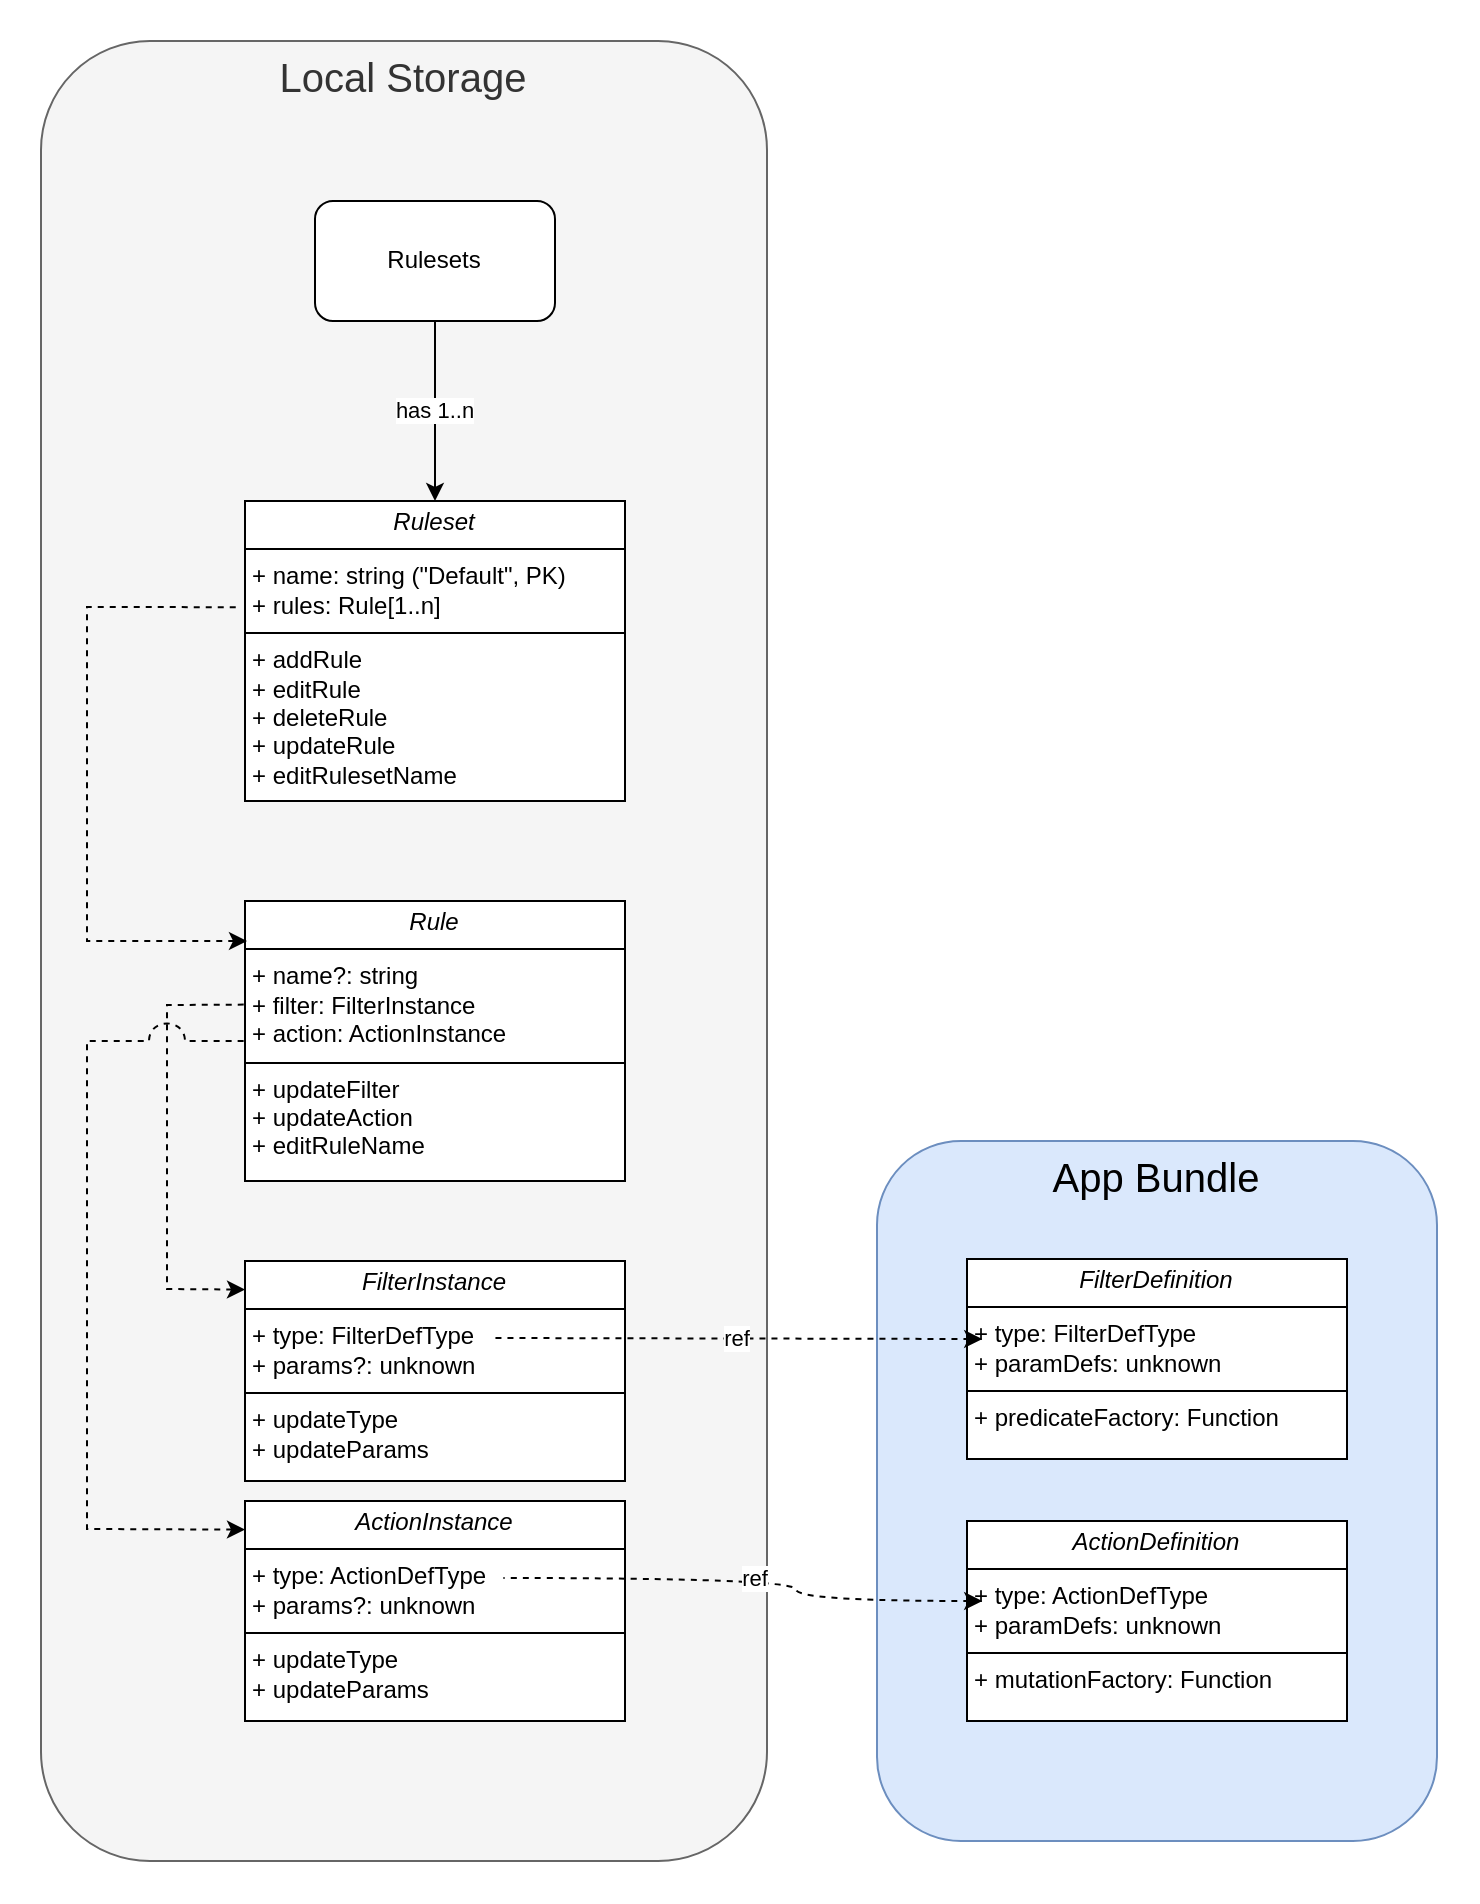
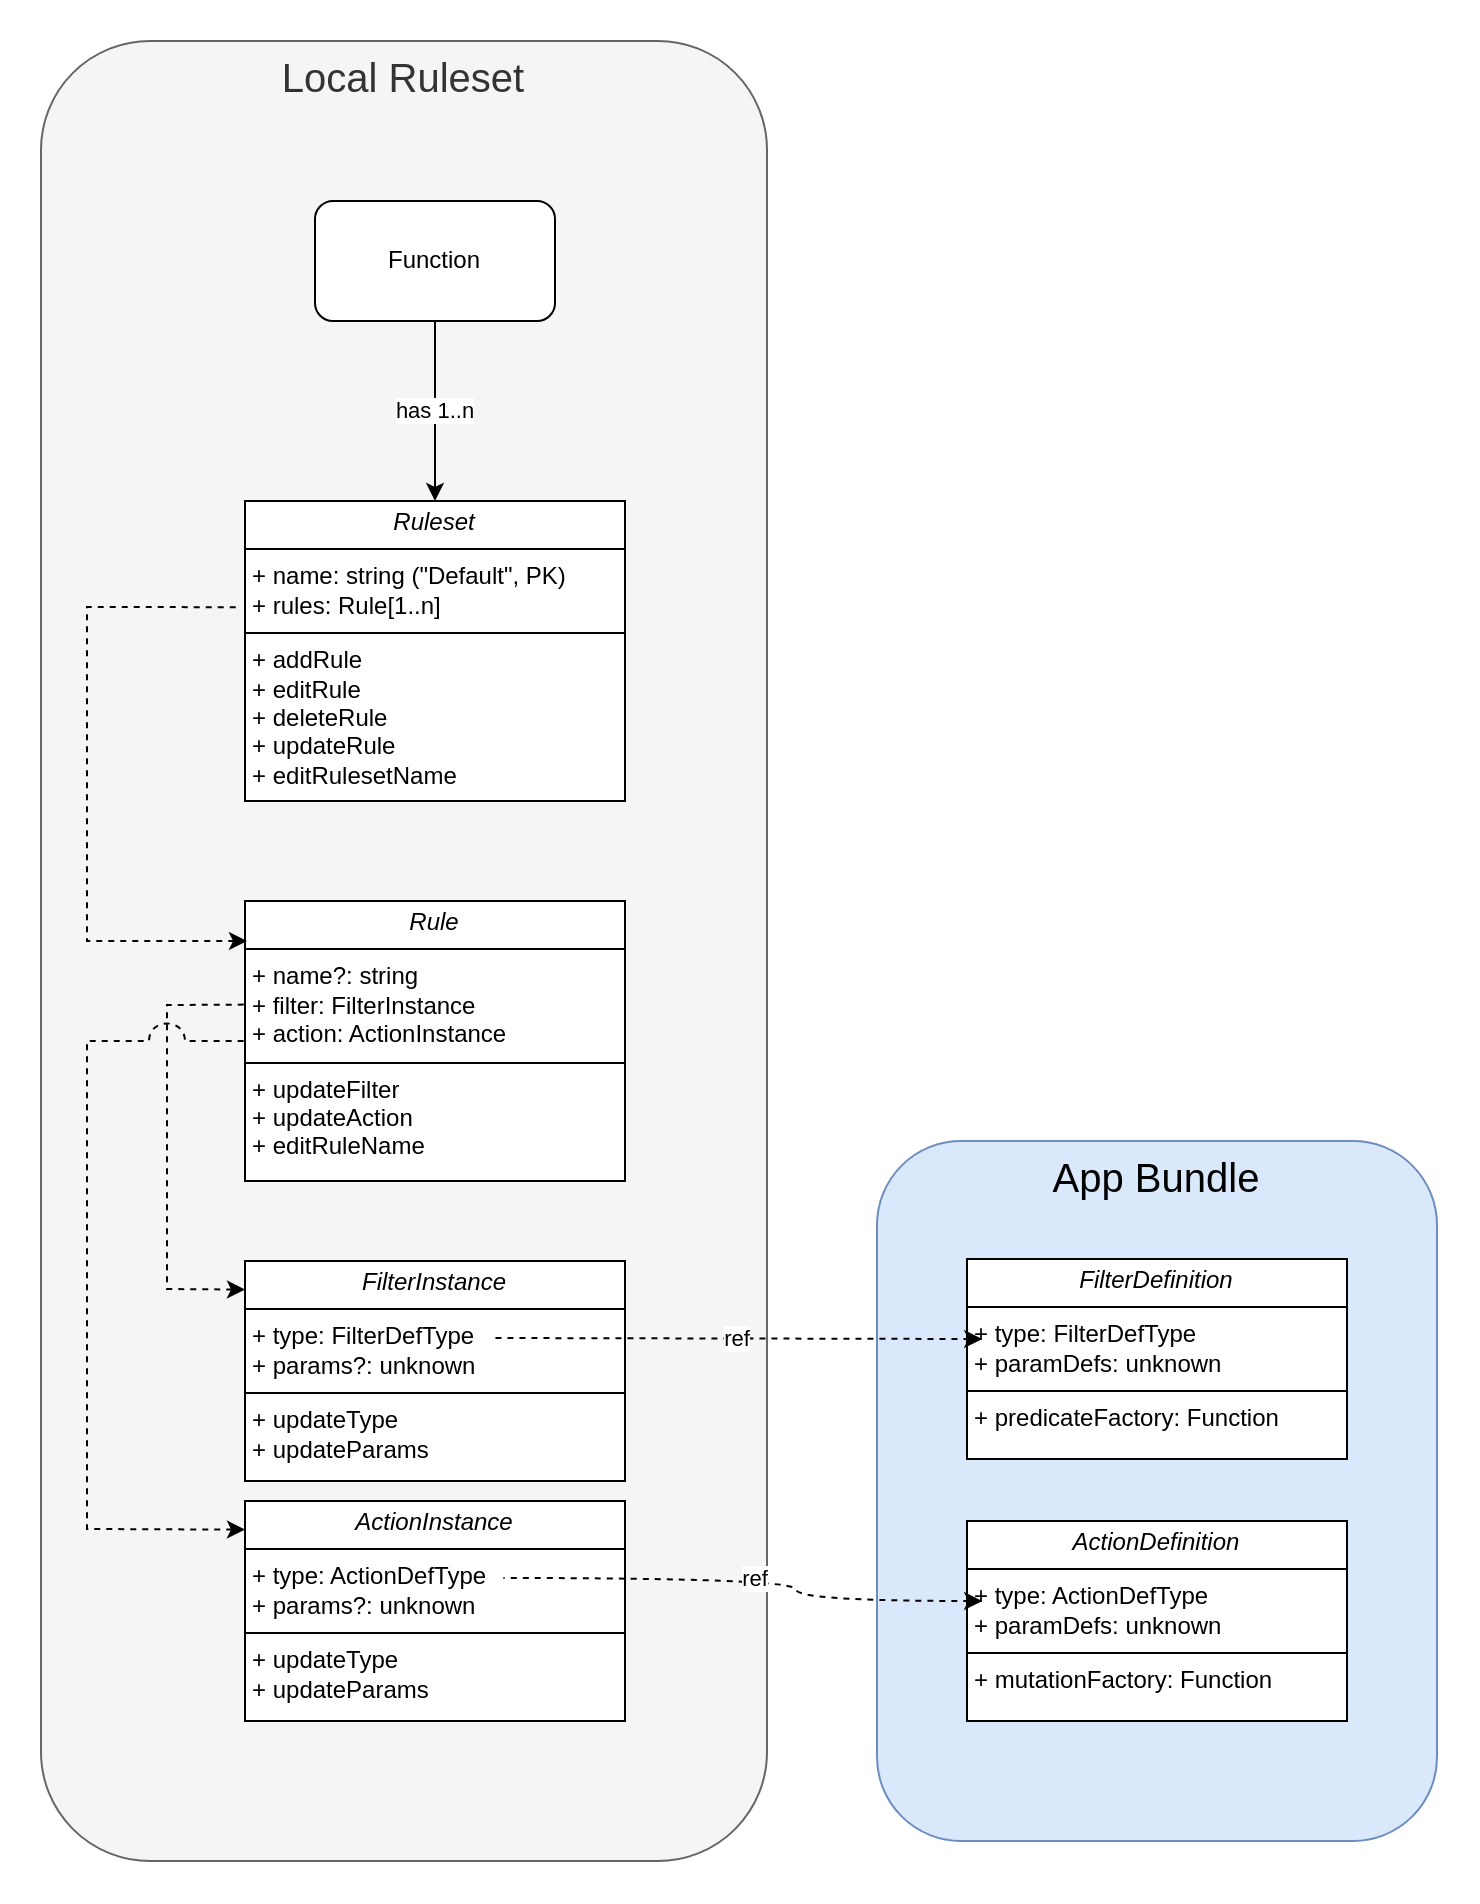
(404, 69) -> (404, 69)
(435, 261) -> (435, 261)
